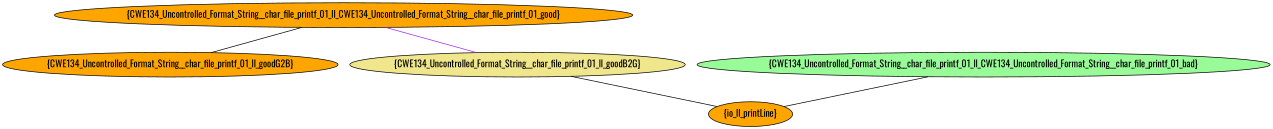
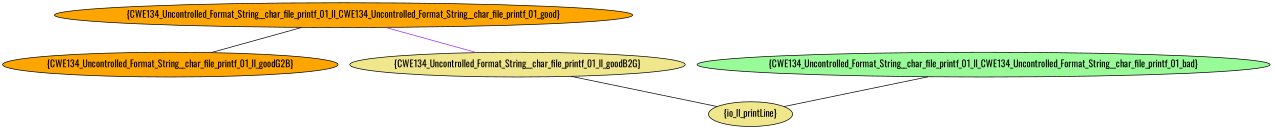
(751, 114) -> (751, 114)
